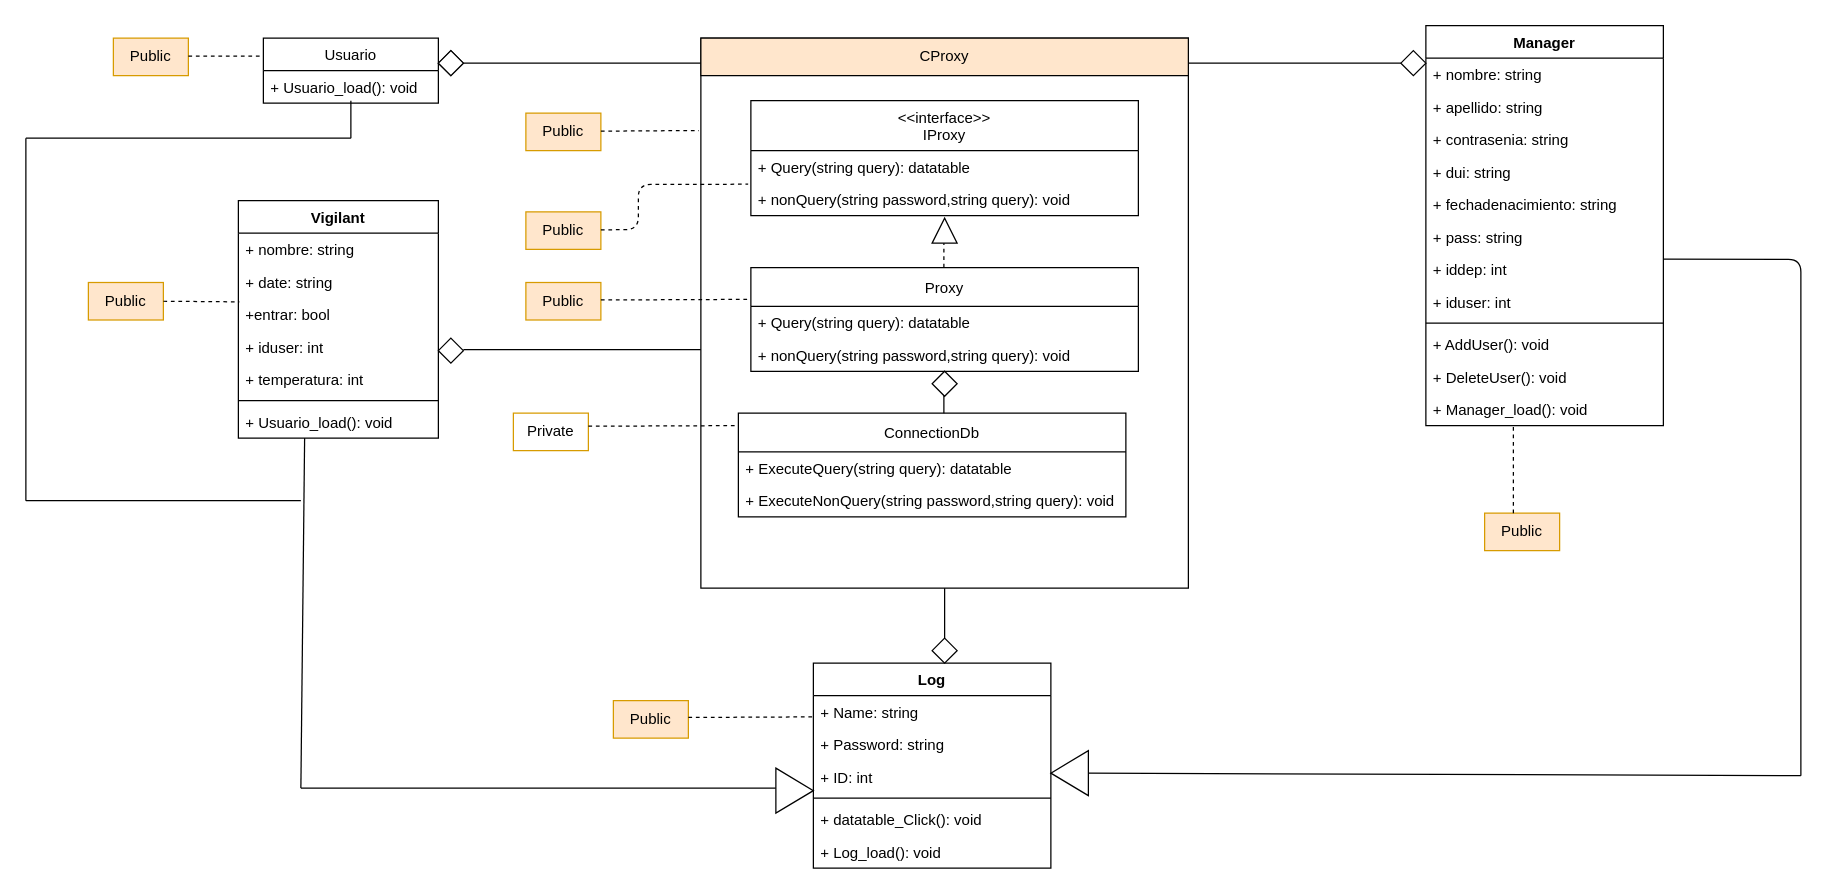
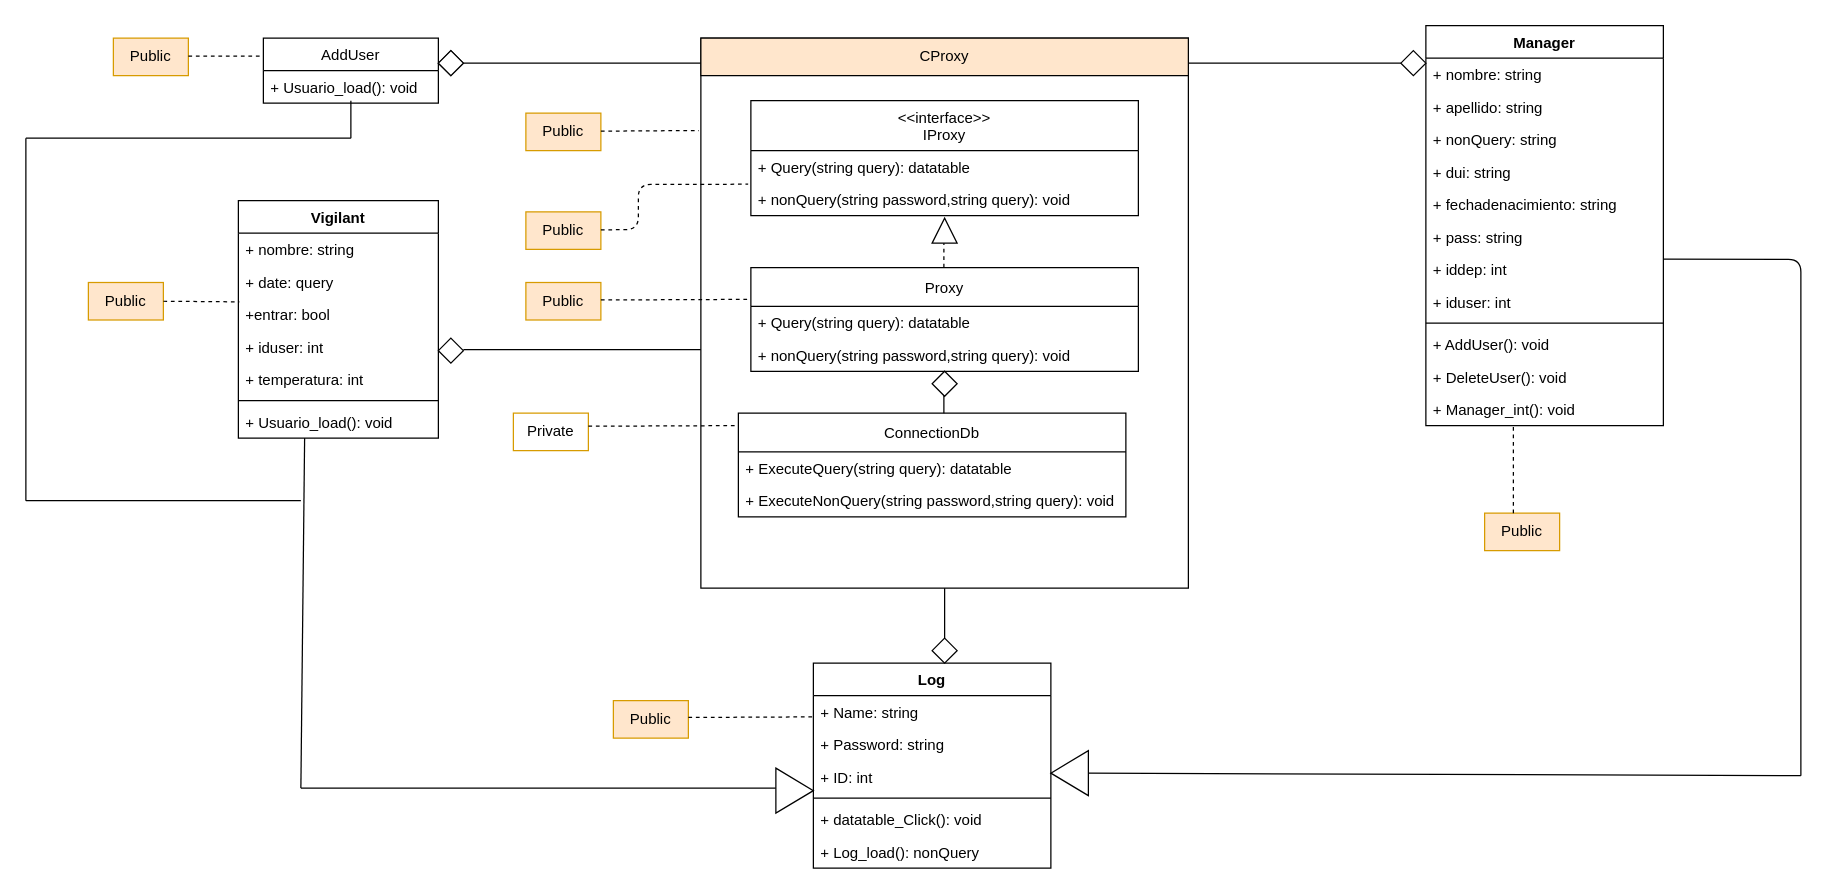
(350, 55) -> (350, 55)
(1511, 140) -> (1500, 140)
(296, 283) -> (294, 283)
(1515, 410) -> (1511, 410)
(886, 853) -> (905, 853)
